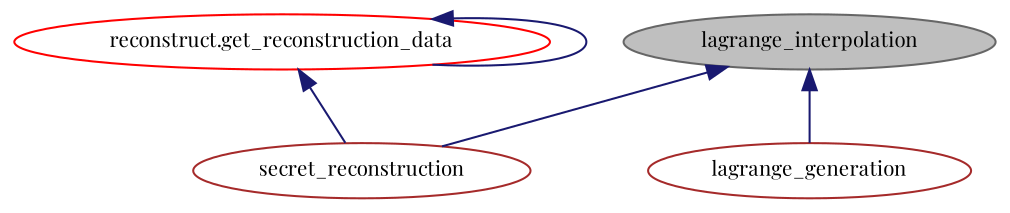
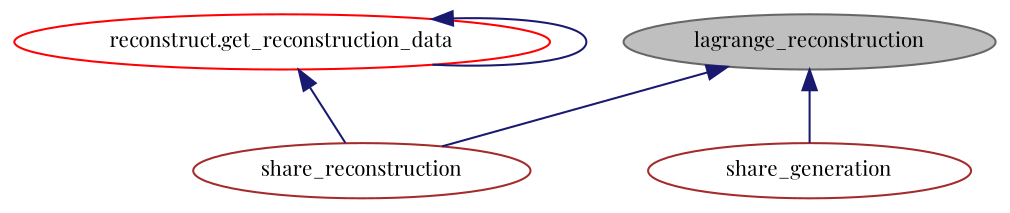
(810, 42) -> (810, 42)
(362, 171) -> (362, 171)
(810, 171) -> (810, 171)
